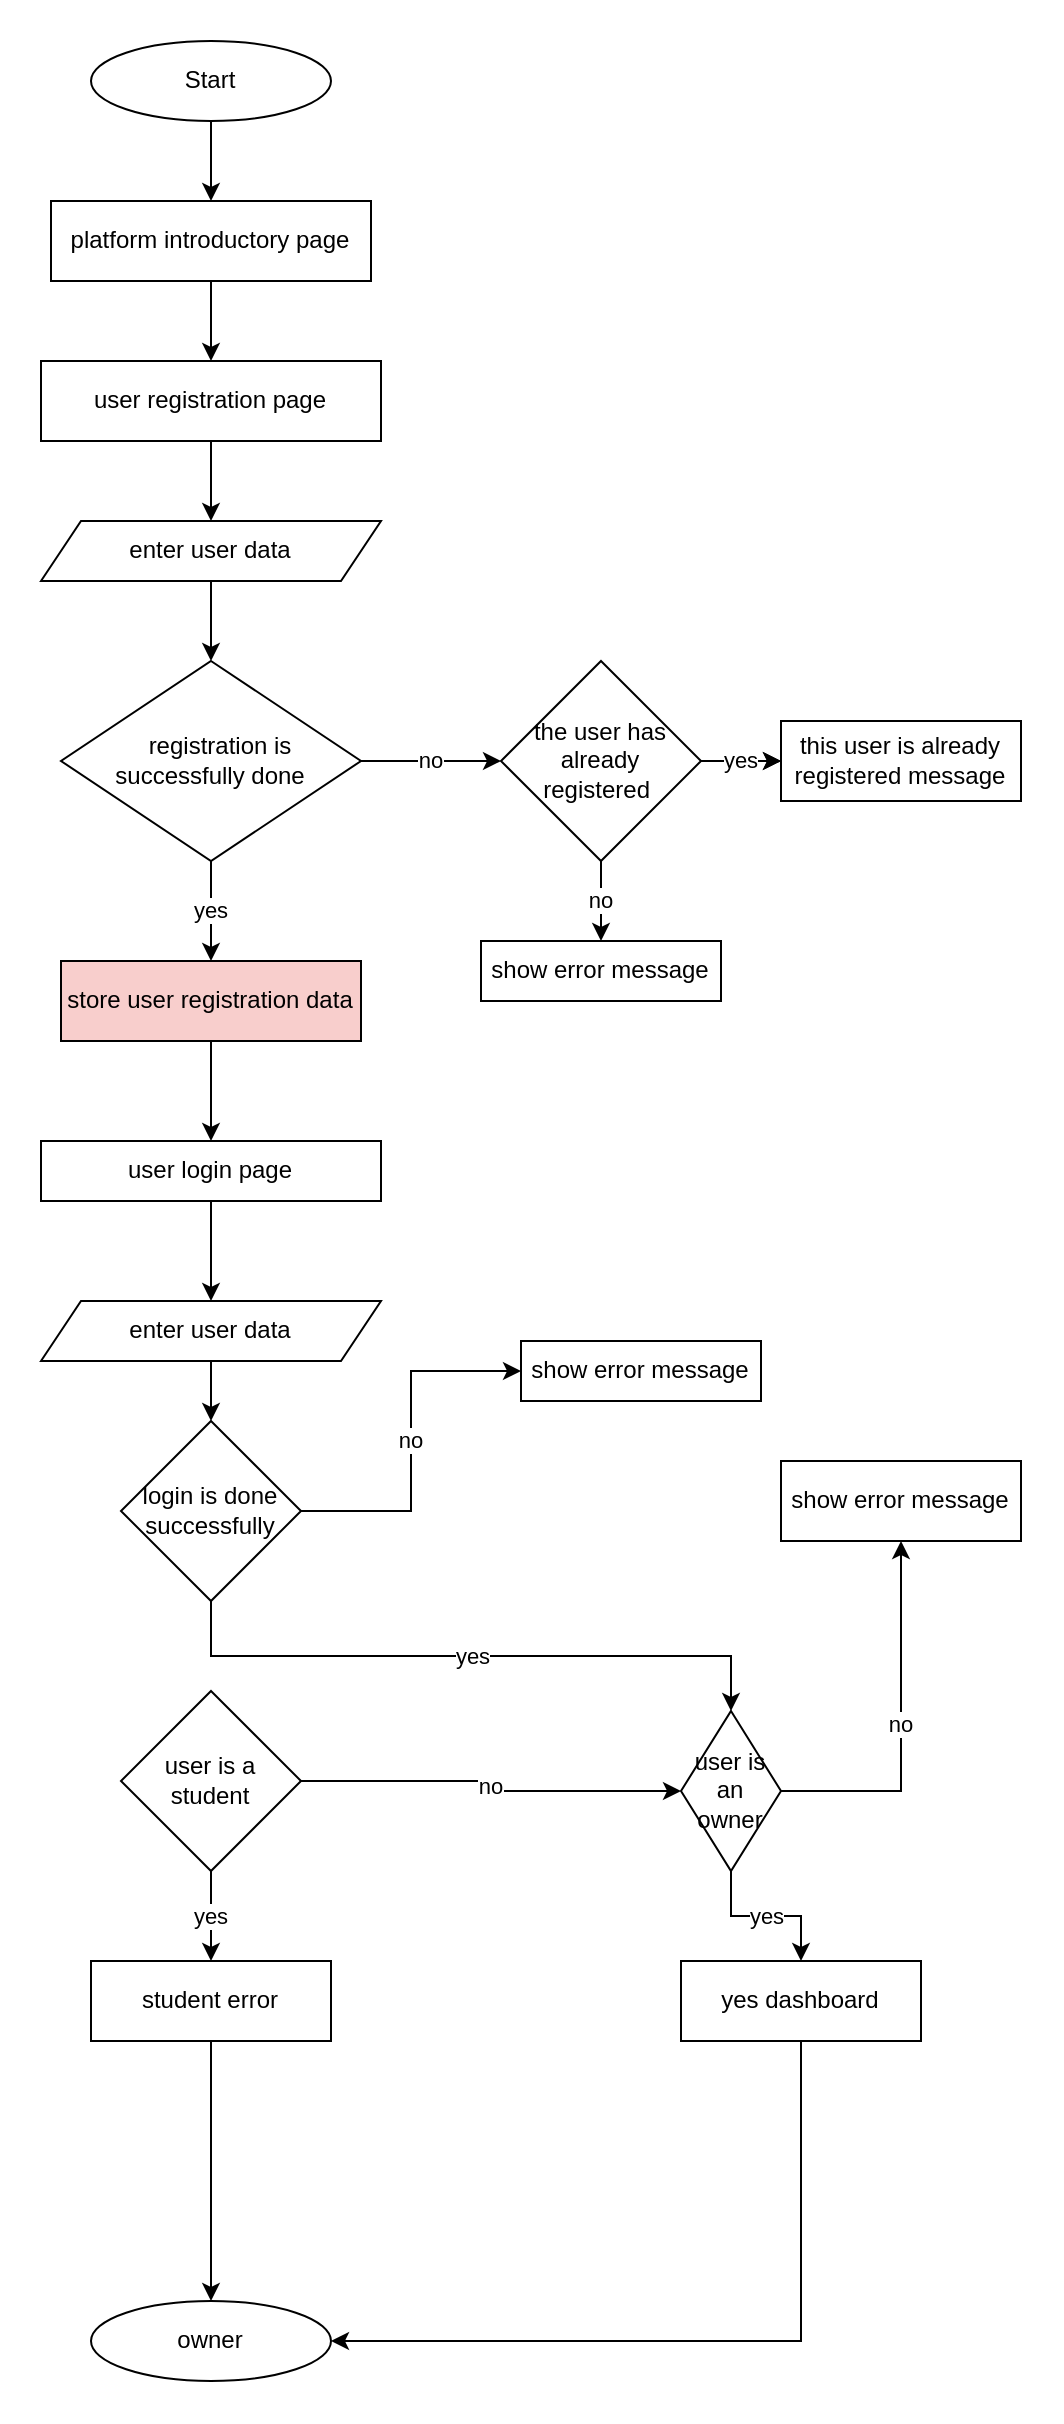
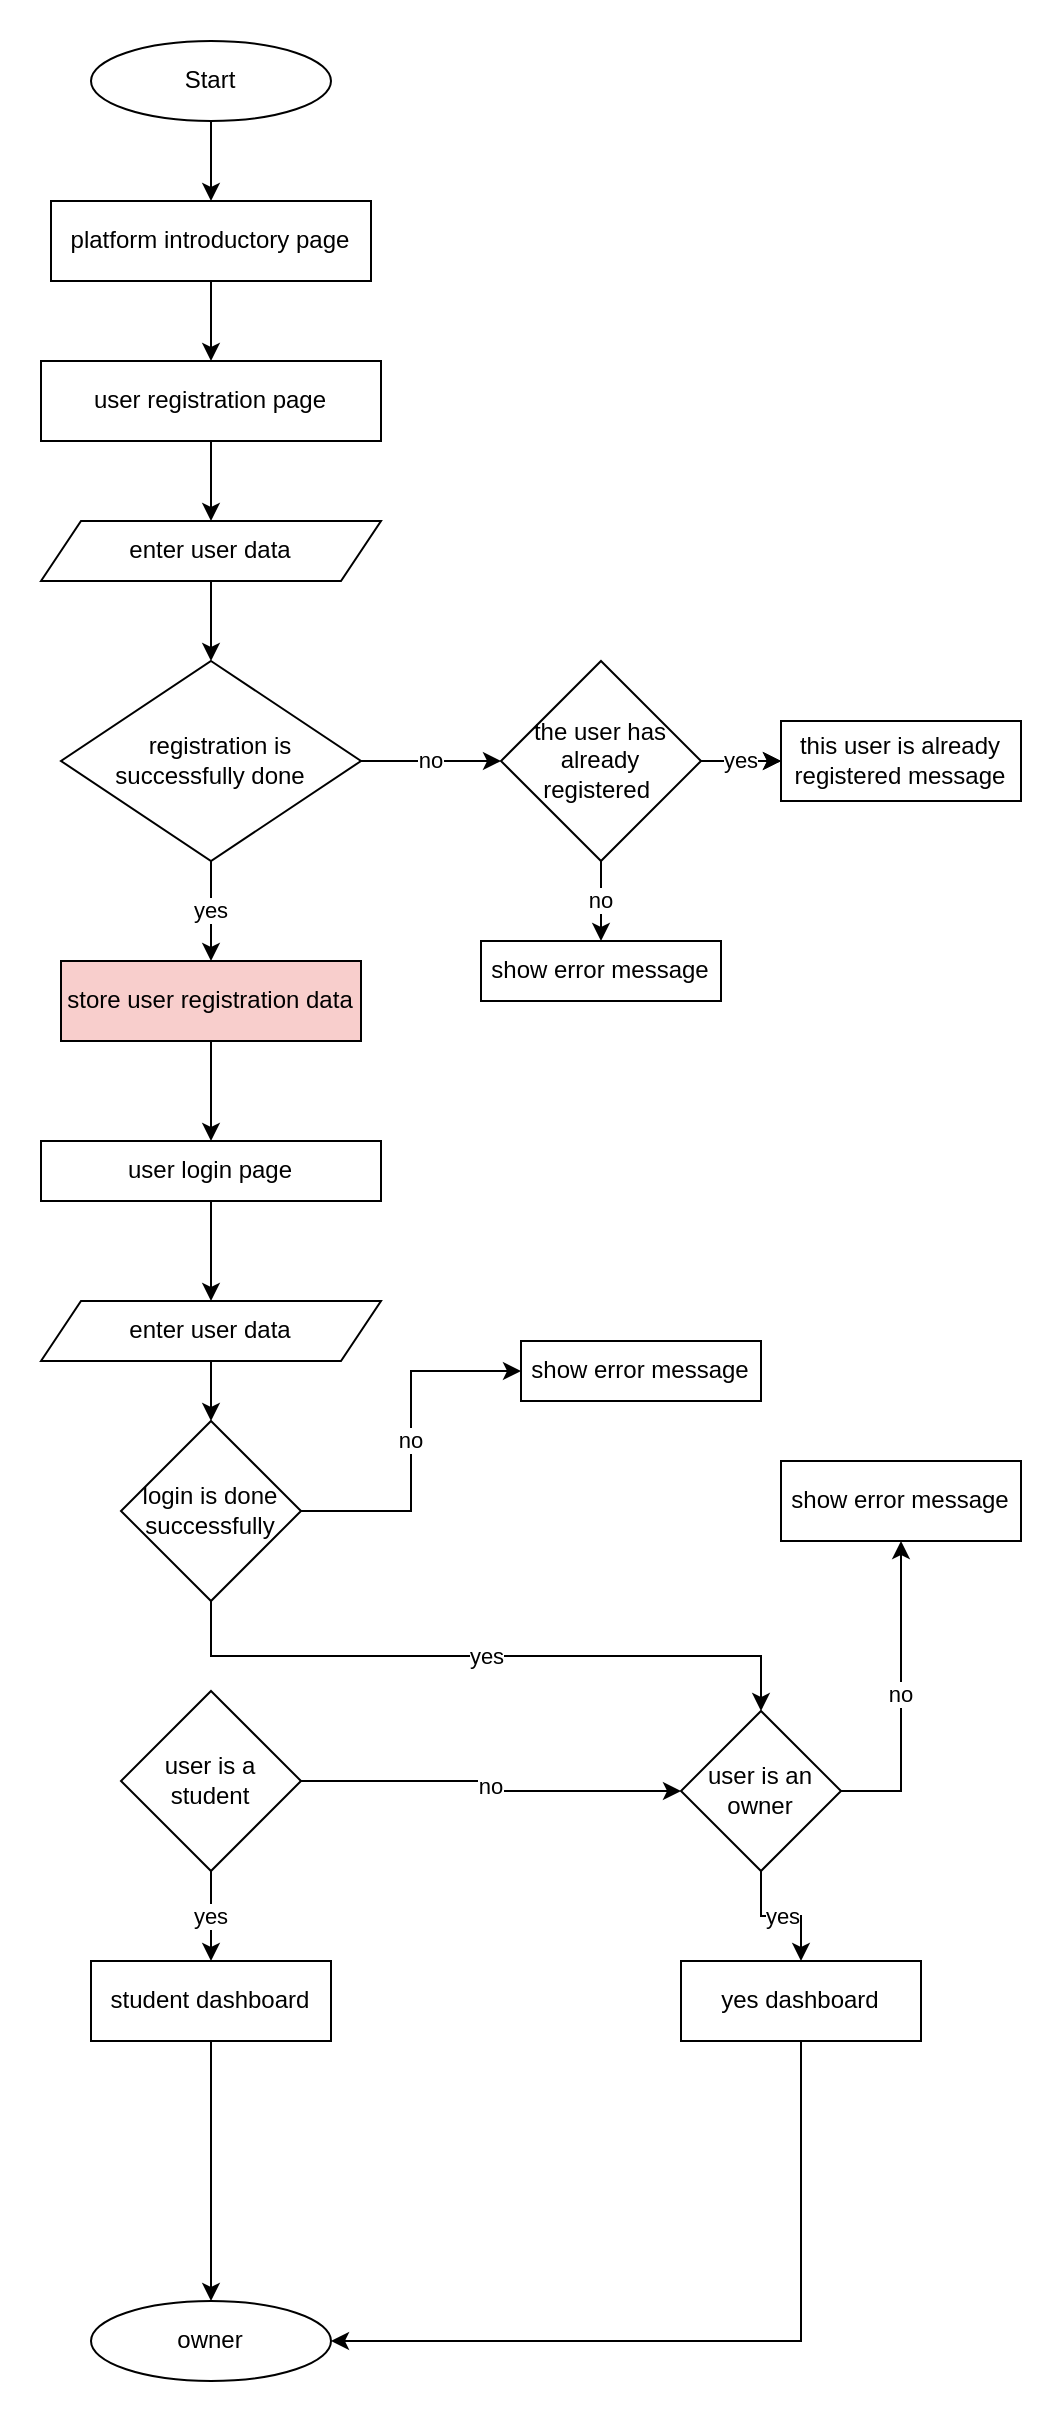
(731, 1791) -> (761, 1791)
(211, 2001) -> (211, 2001)
